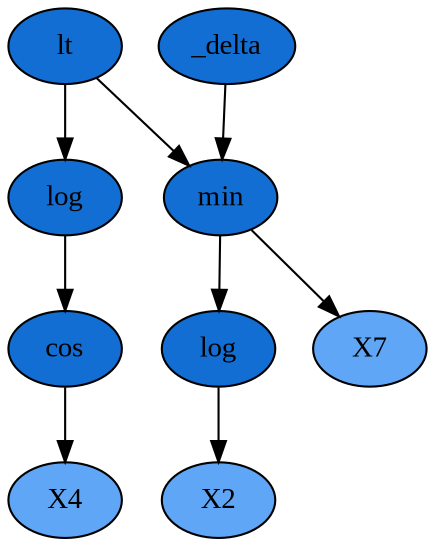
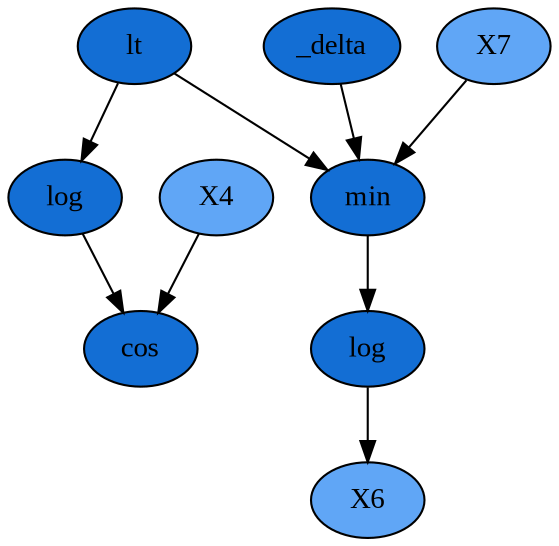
(288, 266) -> (438, 114)
(65, 414) -> (183, 264)
(219, 500) -> (368, 500)
